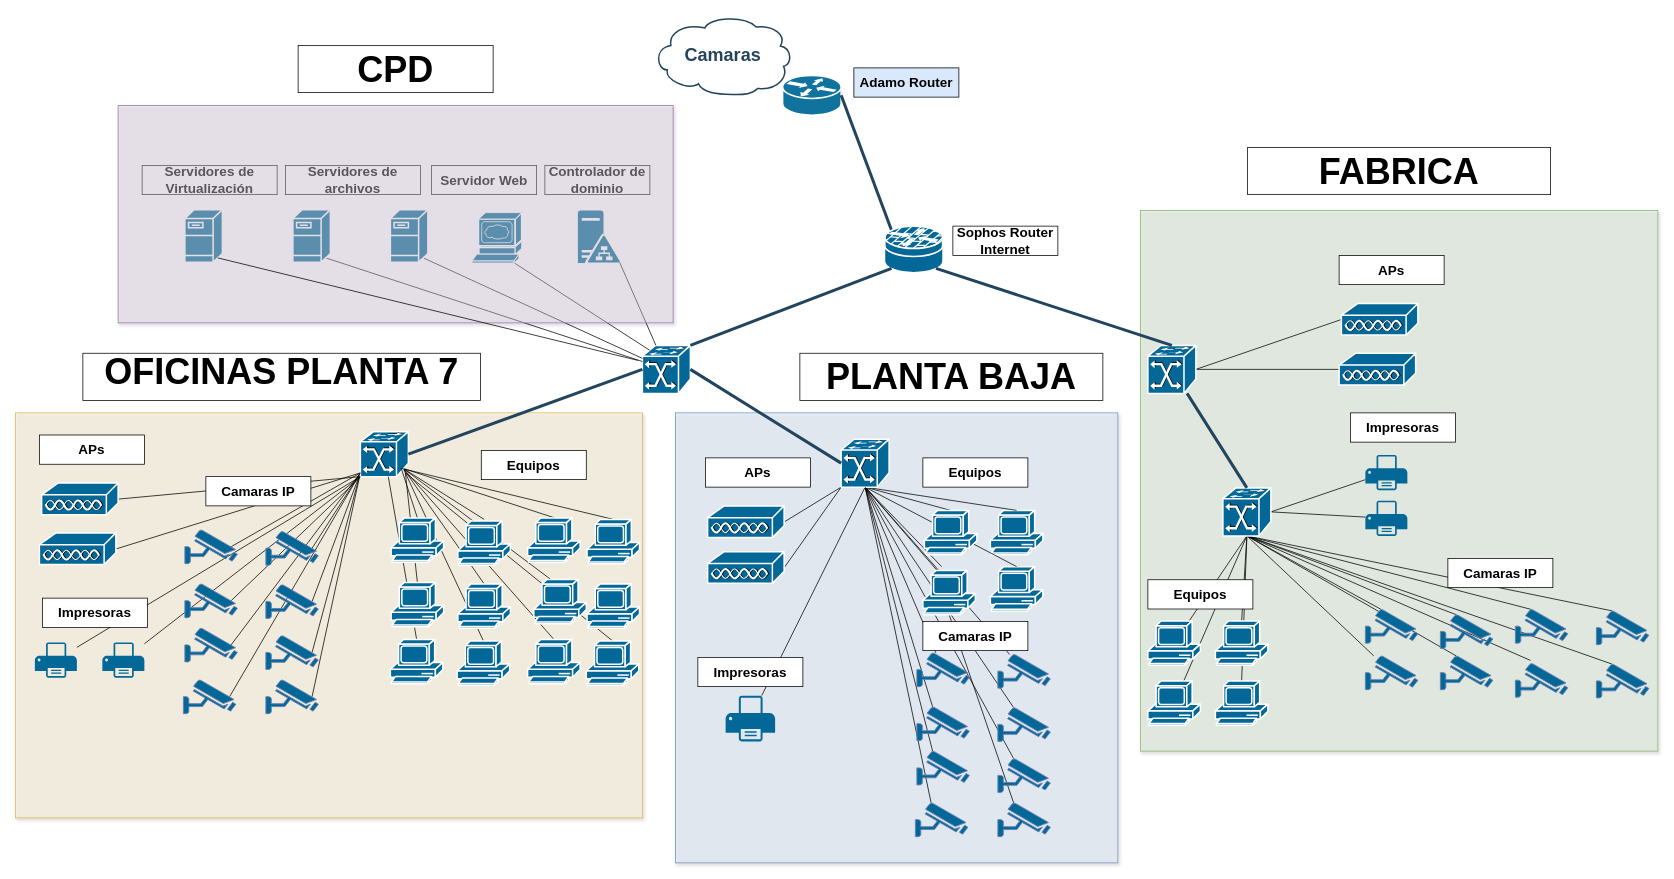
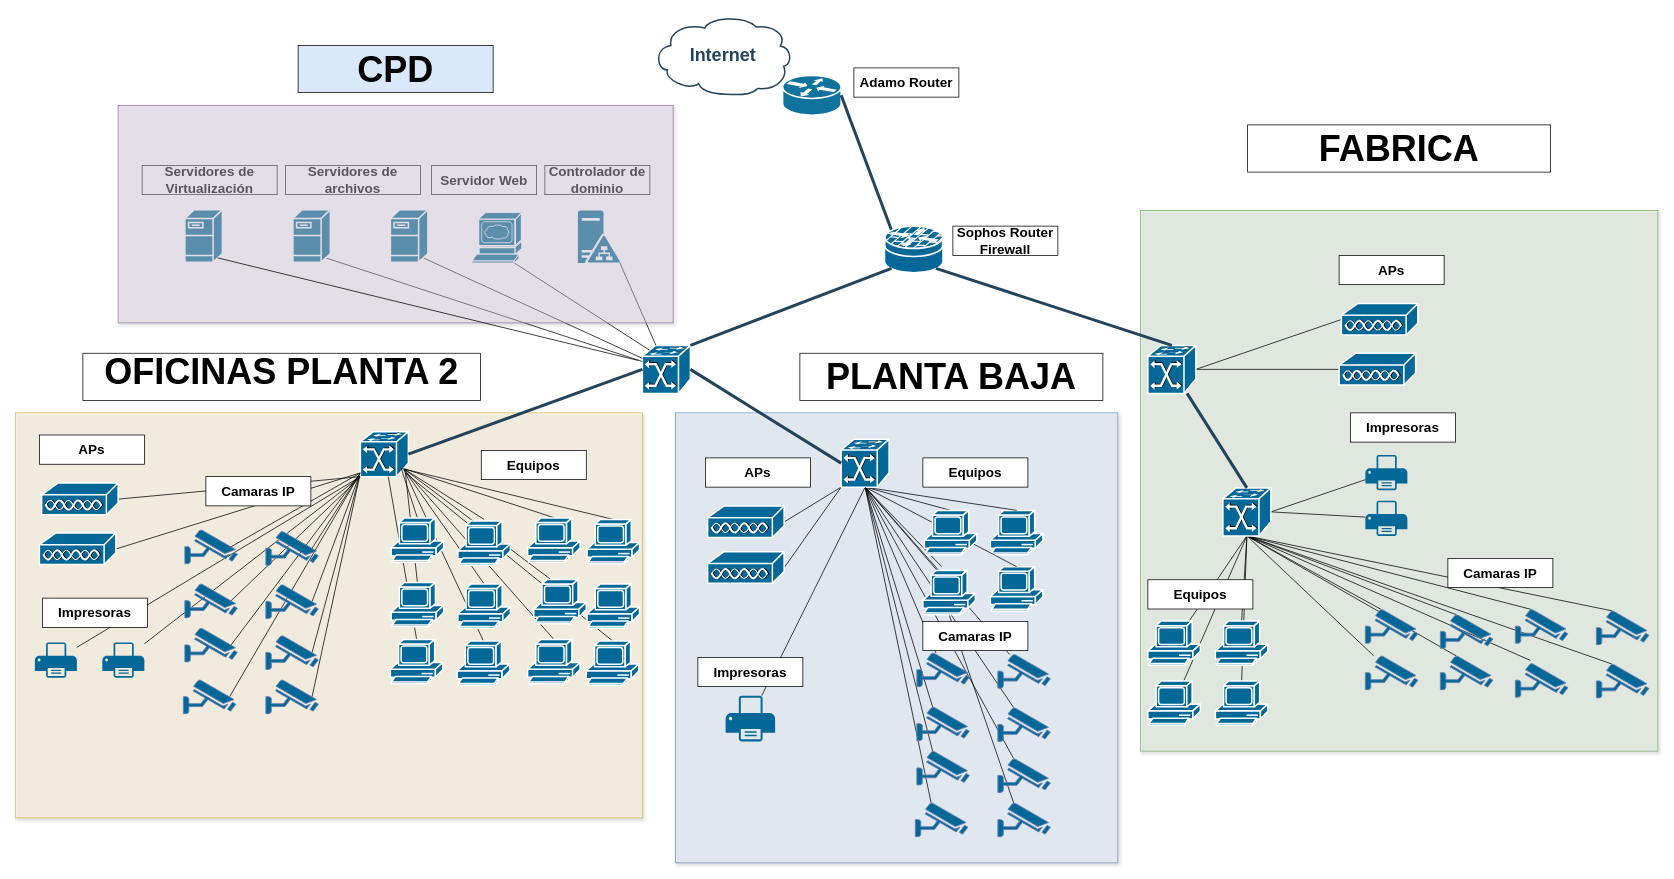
(723, 55) -> (723, 55)
(396, 69) -> (396, 69)
(906, 83) -> (906, 83)
(1399, 171) -> (1399, 149)
(1005, 241) -> (1005, 241)
(282, 377) -> (282, 377)
